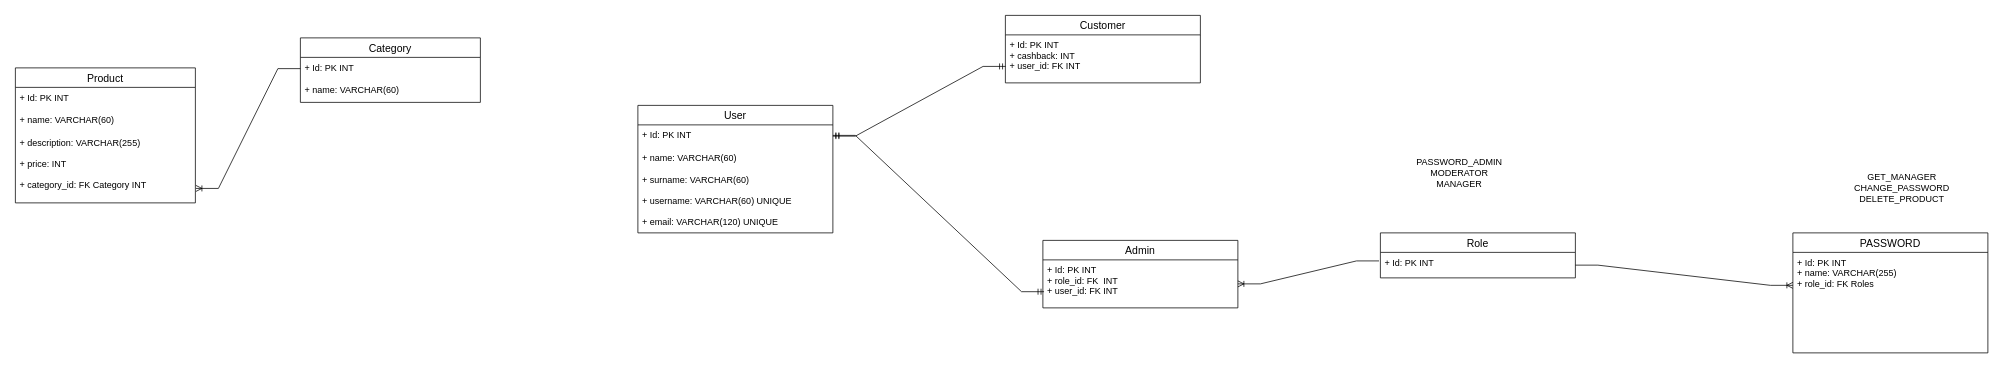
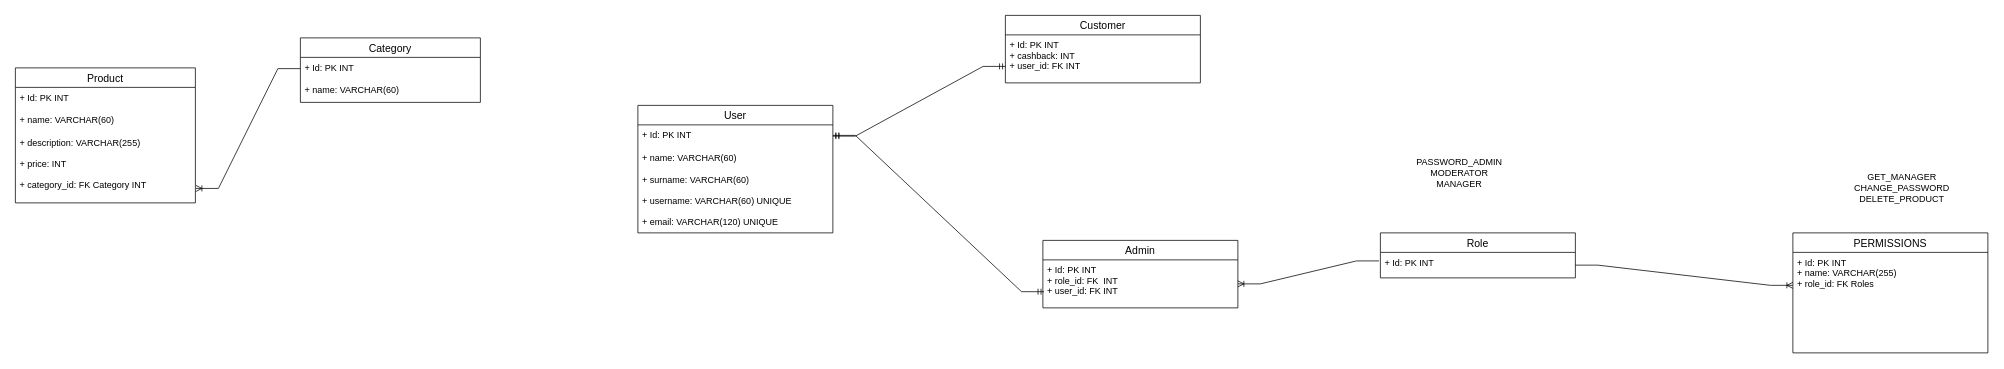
(1890, 243) -> (1890, 243)
